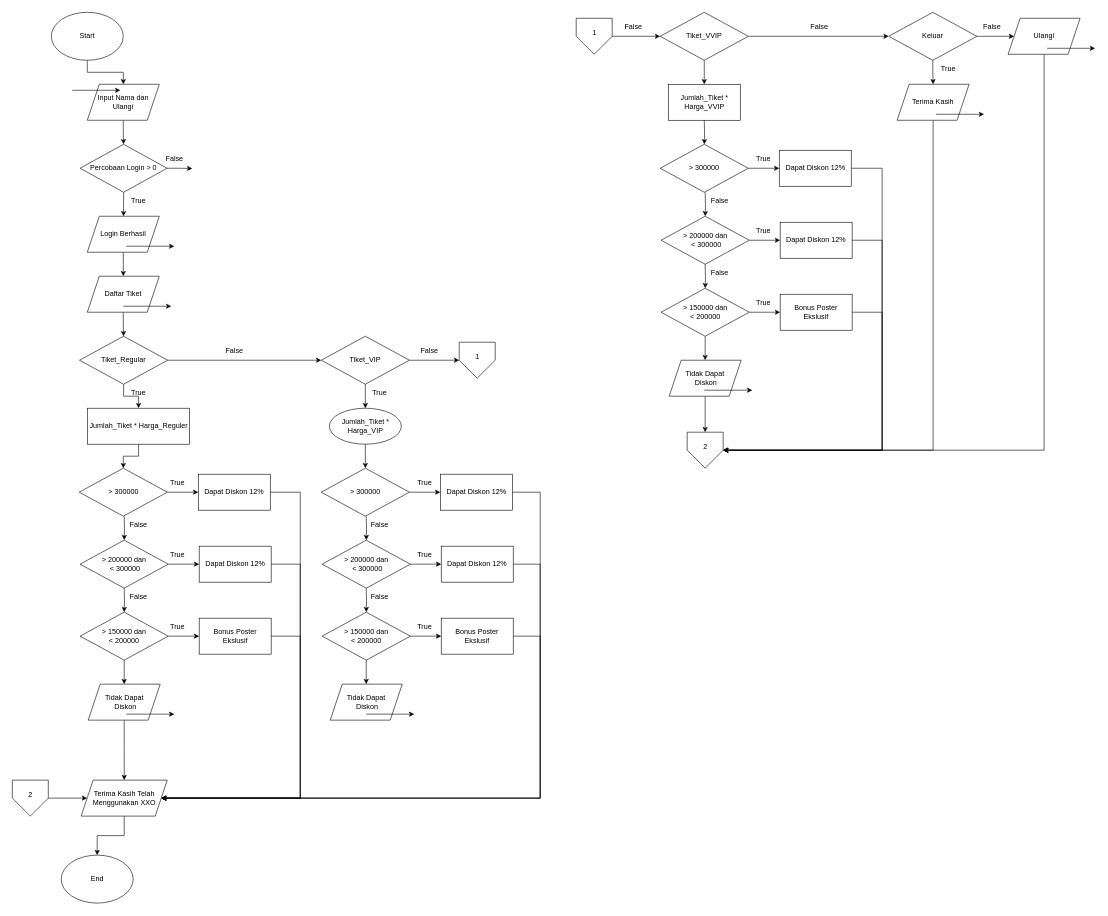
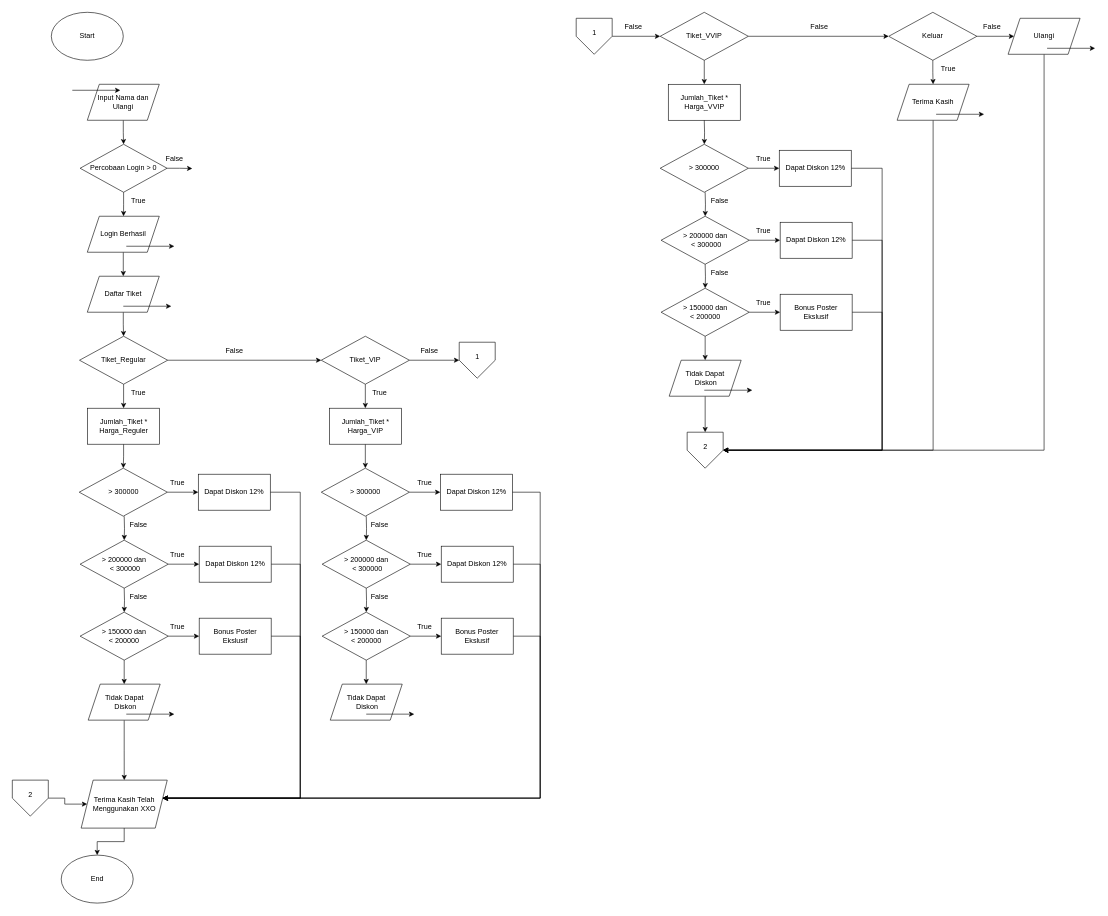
(123, 74) -> none
(139, 426) -> (124, 426)
(365, 426) -> (365, 426)
(124, 798) -> (124, 804)
